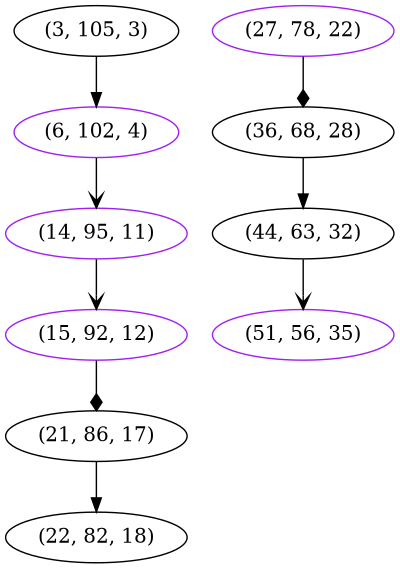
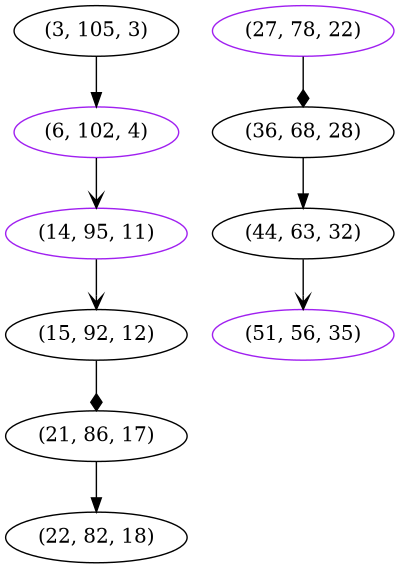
(96, 335) -> (96, 335)
